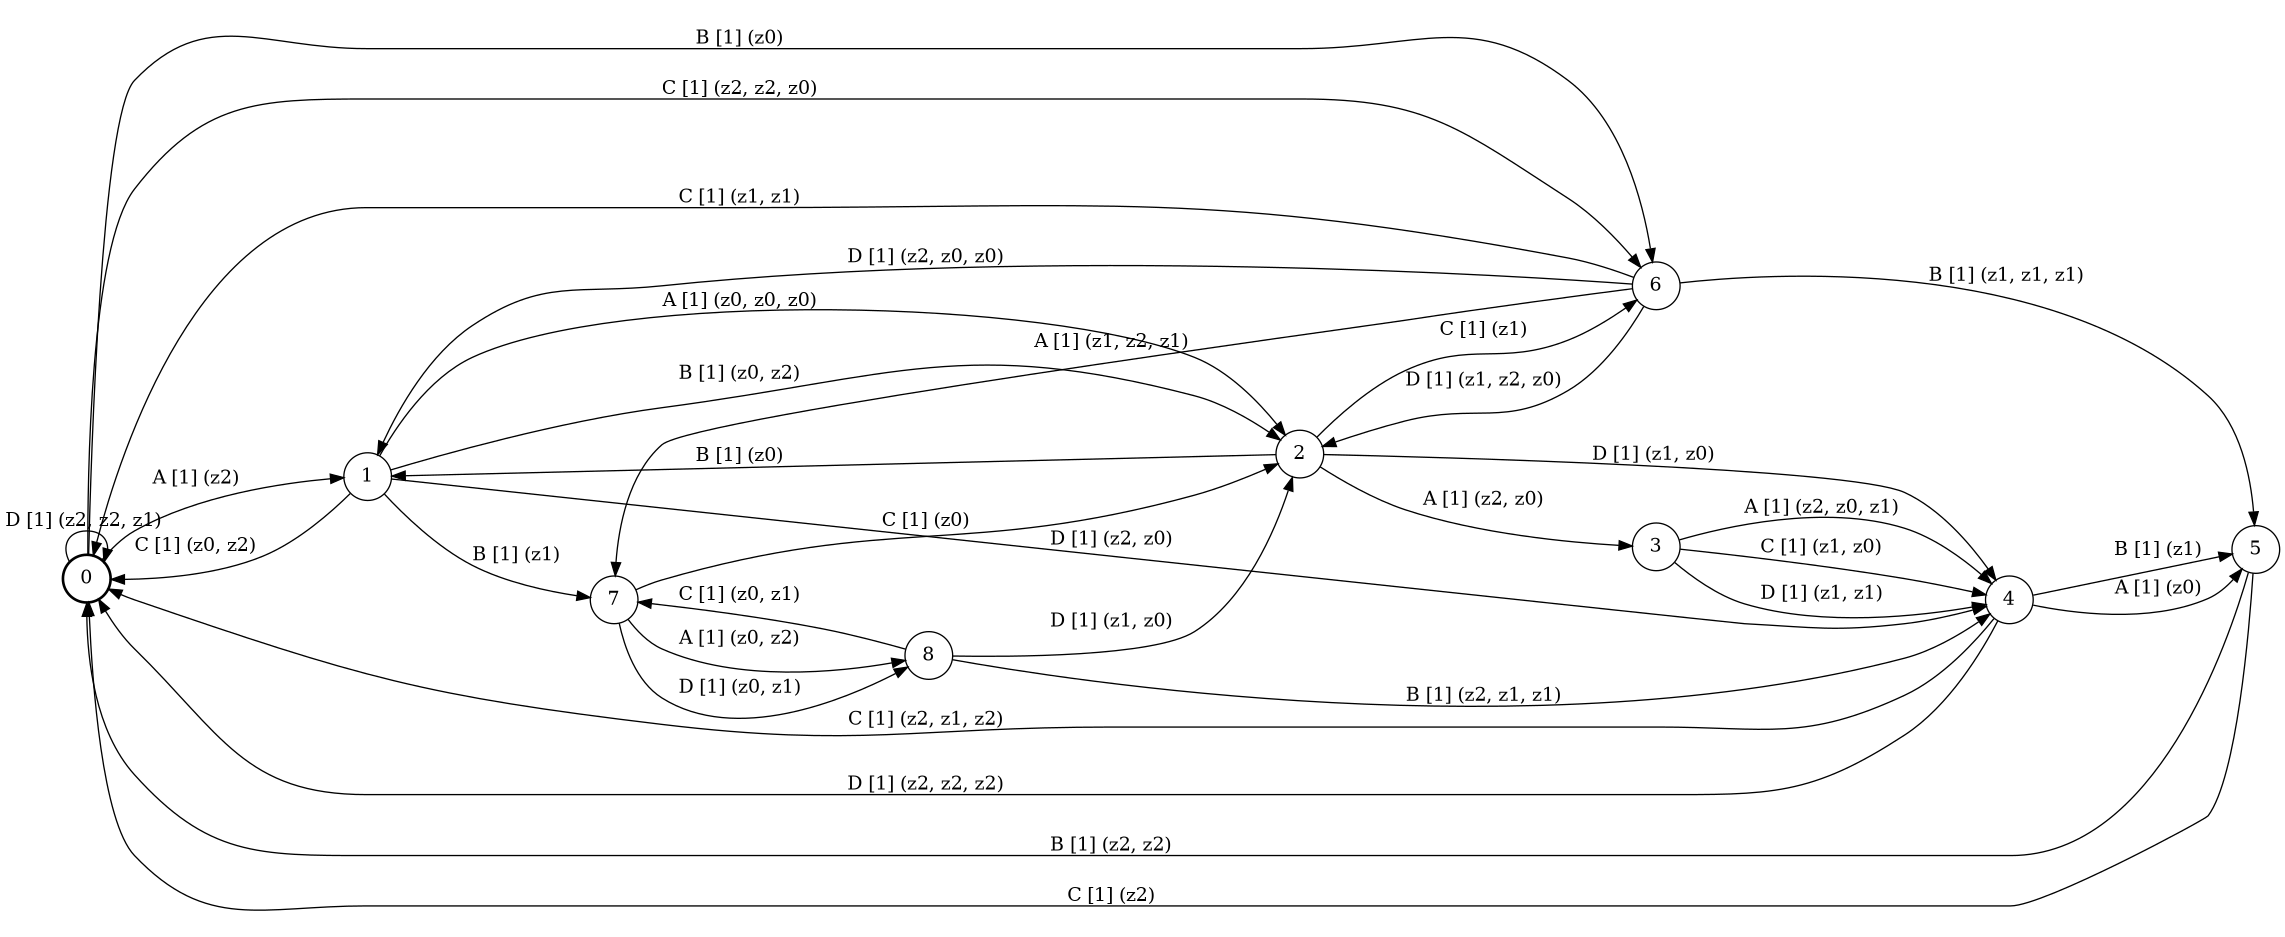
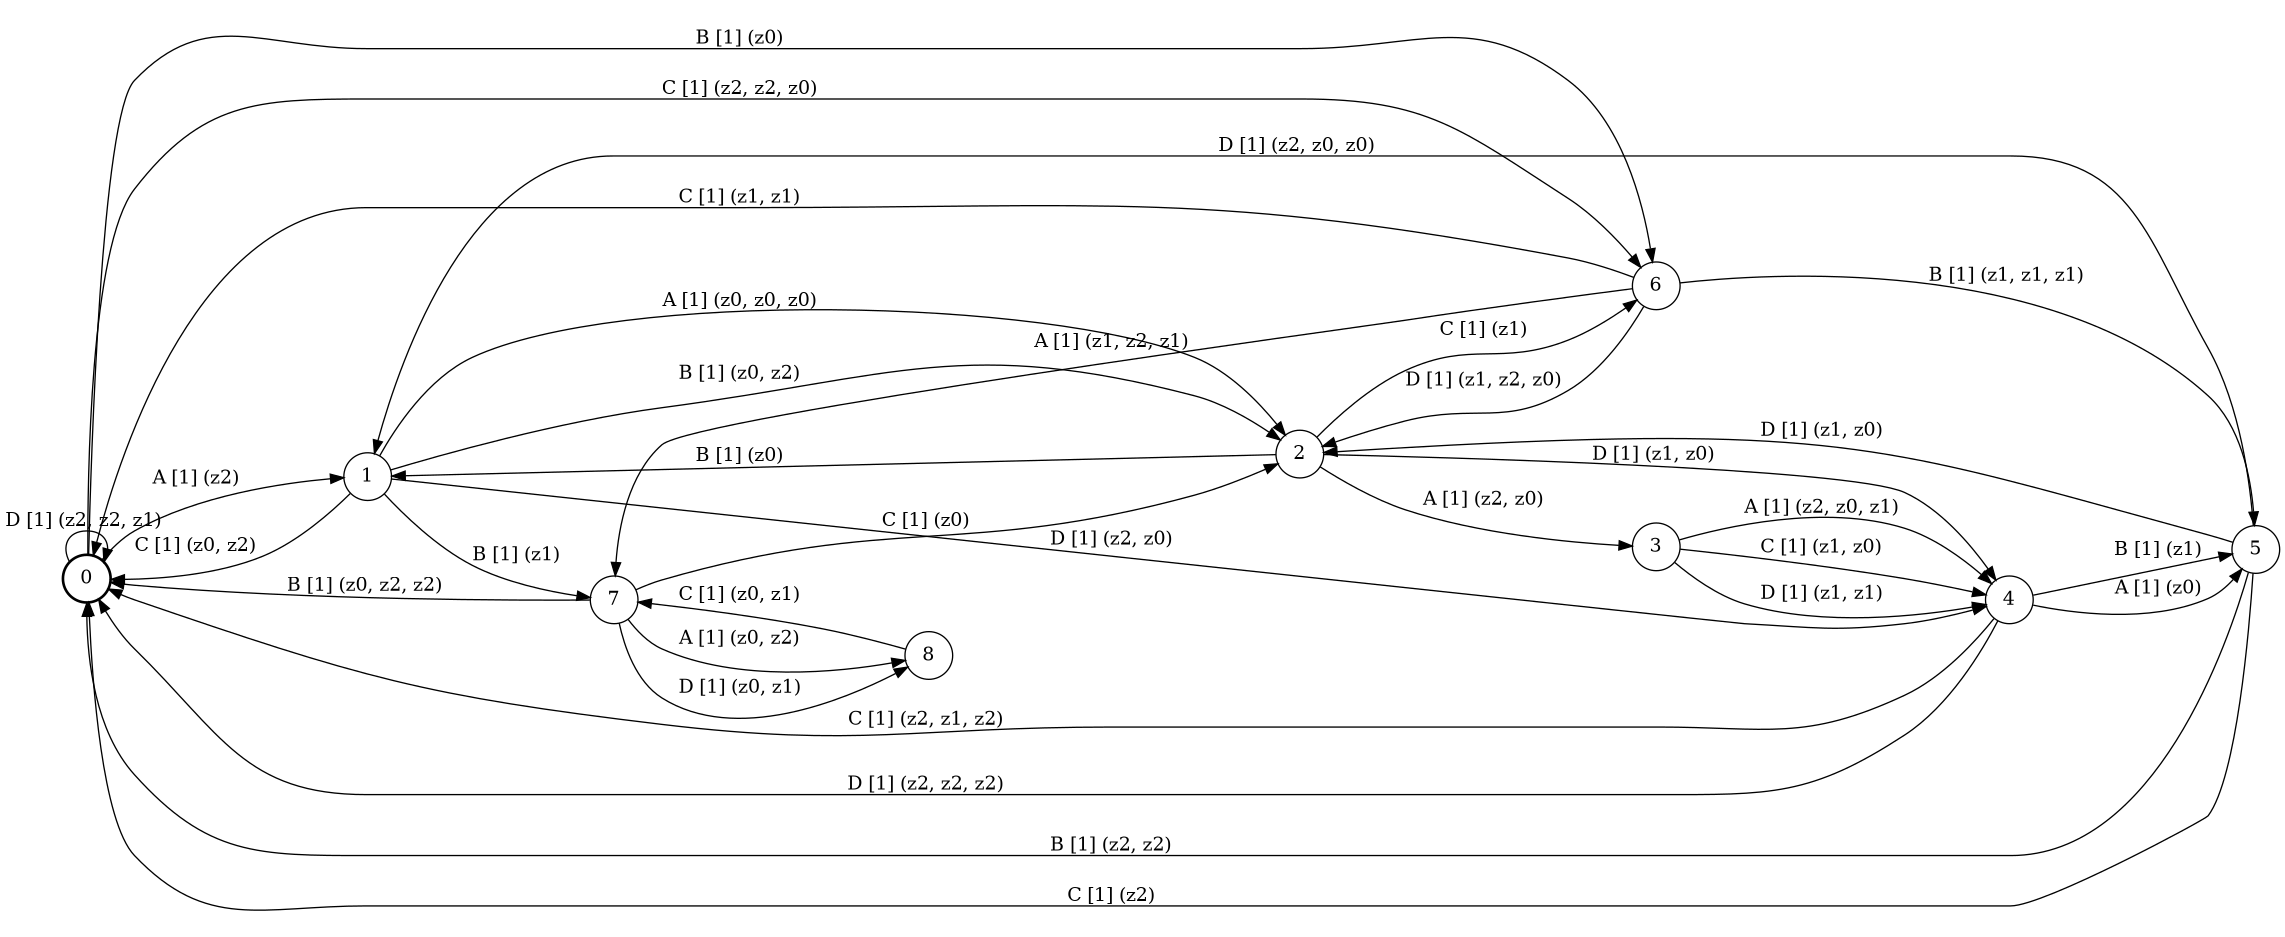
(974, 267) -> (1355, 156)
none -> (357, 597)
(1160, 643) -> (1791, 443)
(1471, 706) -> none
